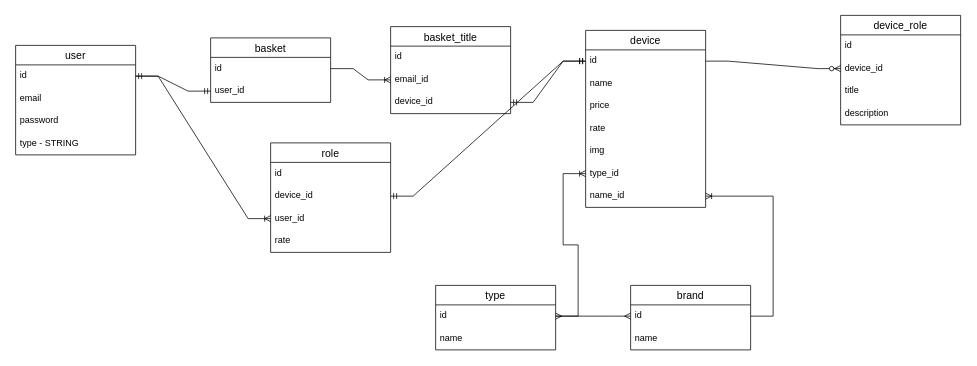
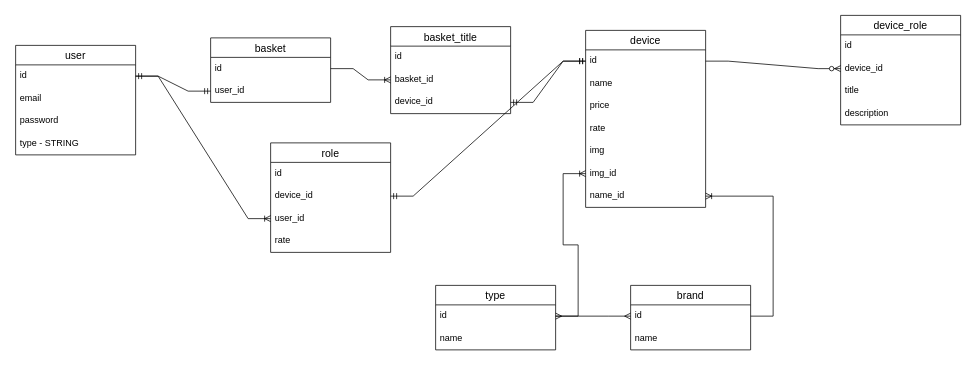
(411, 79) -> (416, 79)
(606, 173) -> (602, 173)
